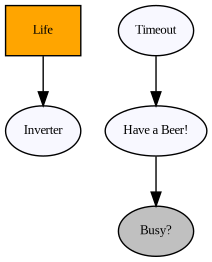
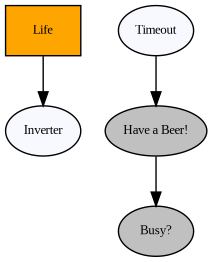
(156, 131) -> (156, 131)
